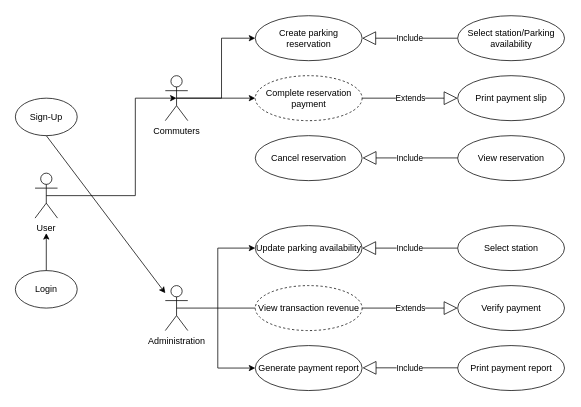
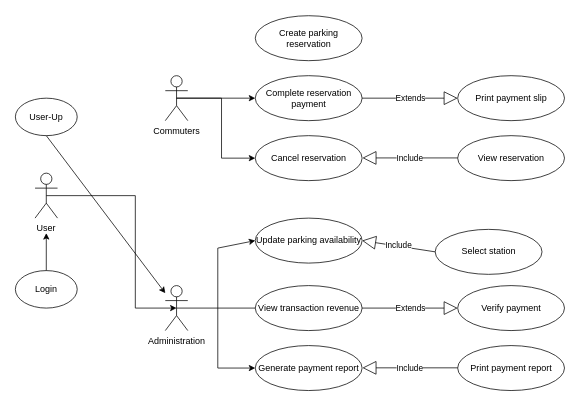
(417, 38) -> none
(511, 38) -> none
(222, 53) -> none
(309, 98) -> (309, 98)
(47, 117) -> (47, 117)
none -> (222, 129)
(135, 144) -> none
(309, 248) -> (309, 240)
(511, 248) -> (489, 252)
none -> (135, 257)
(309, 308) -> (309, 308)
